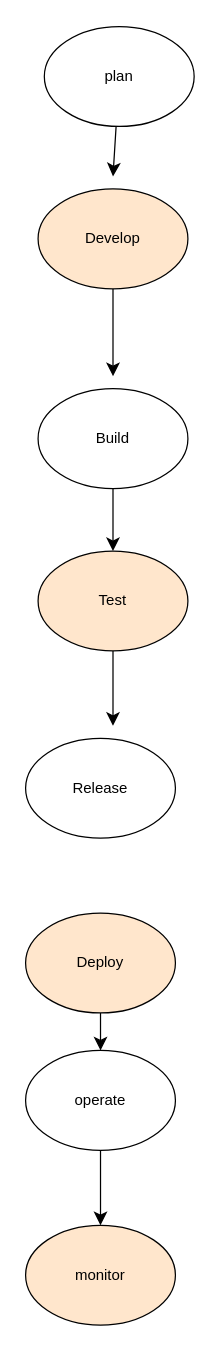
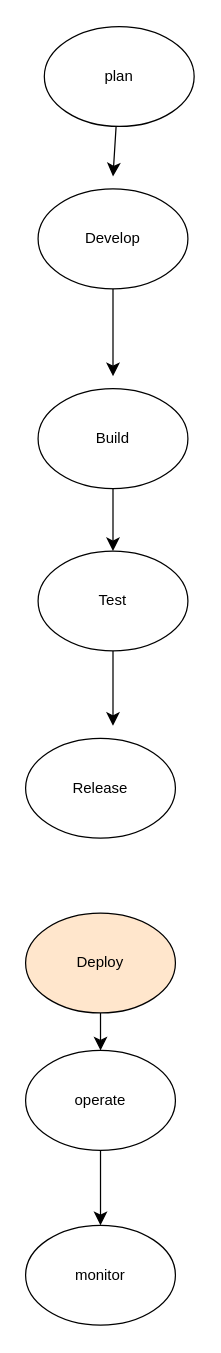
(113, 238) -> (113, 238)
(113, 601) -> (113, 601)
(101, 1276) -> (101, 1276)
